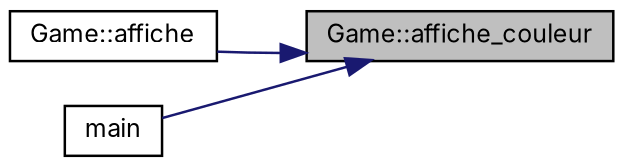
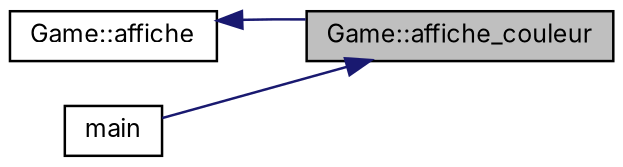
(249, 53) -> (274, 19)
